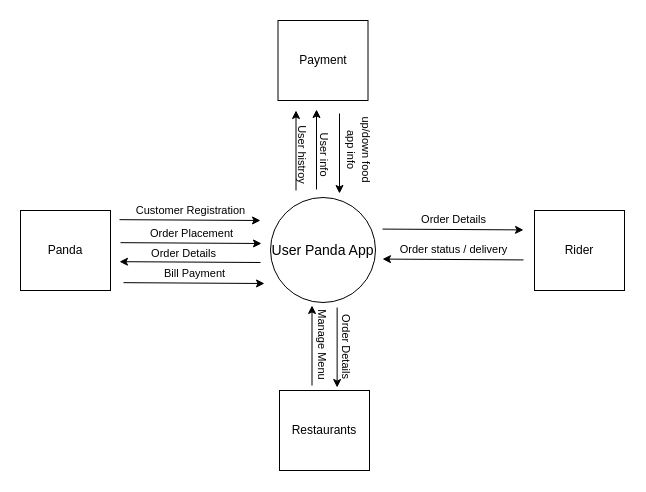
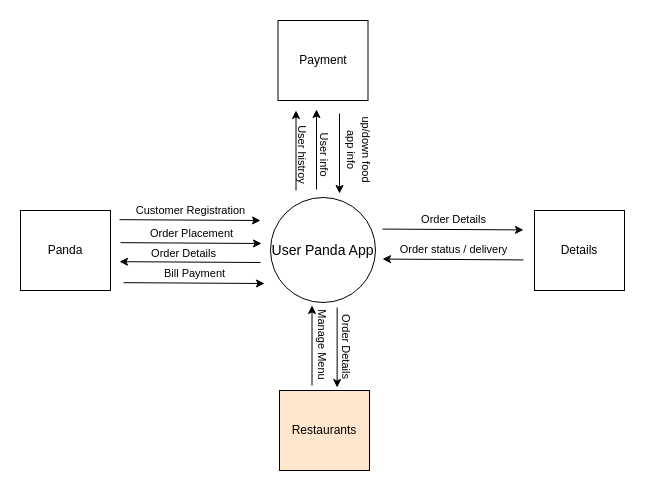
(580, 251) -> (580, 251)
(325, 431) -> (325, 431)
